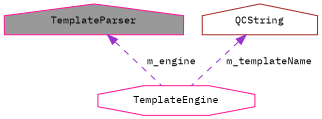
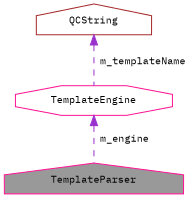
(138, 64) -> (94, 144)
